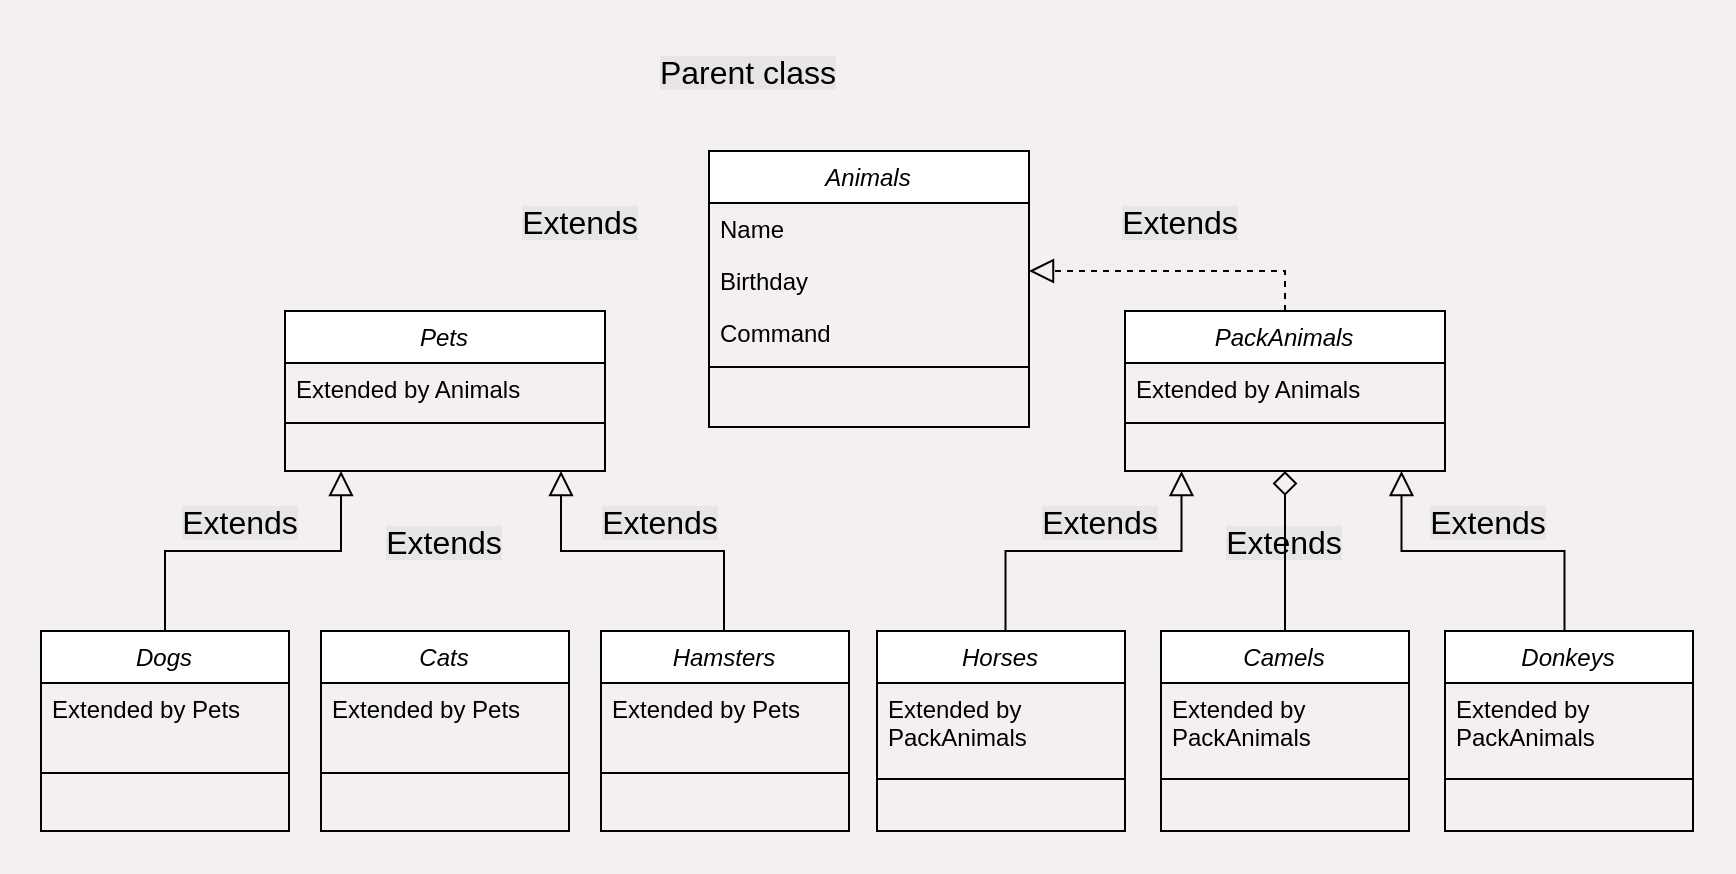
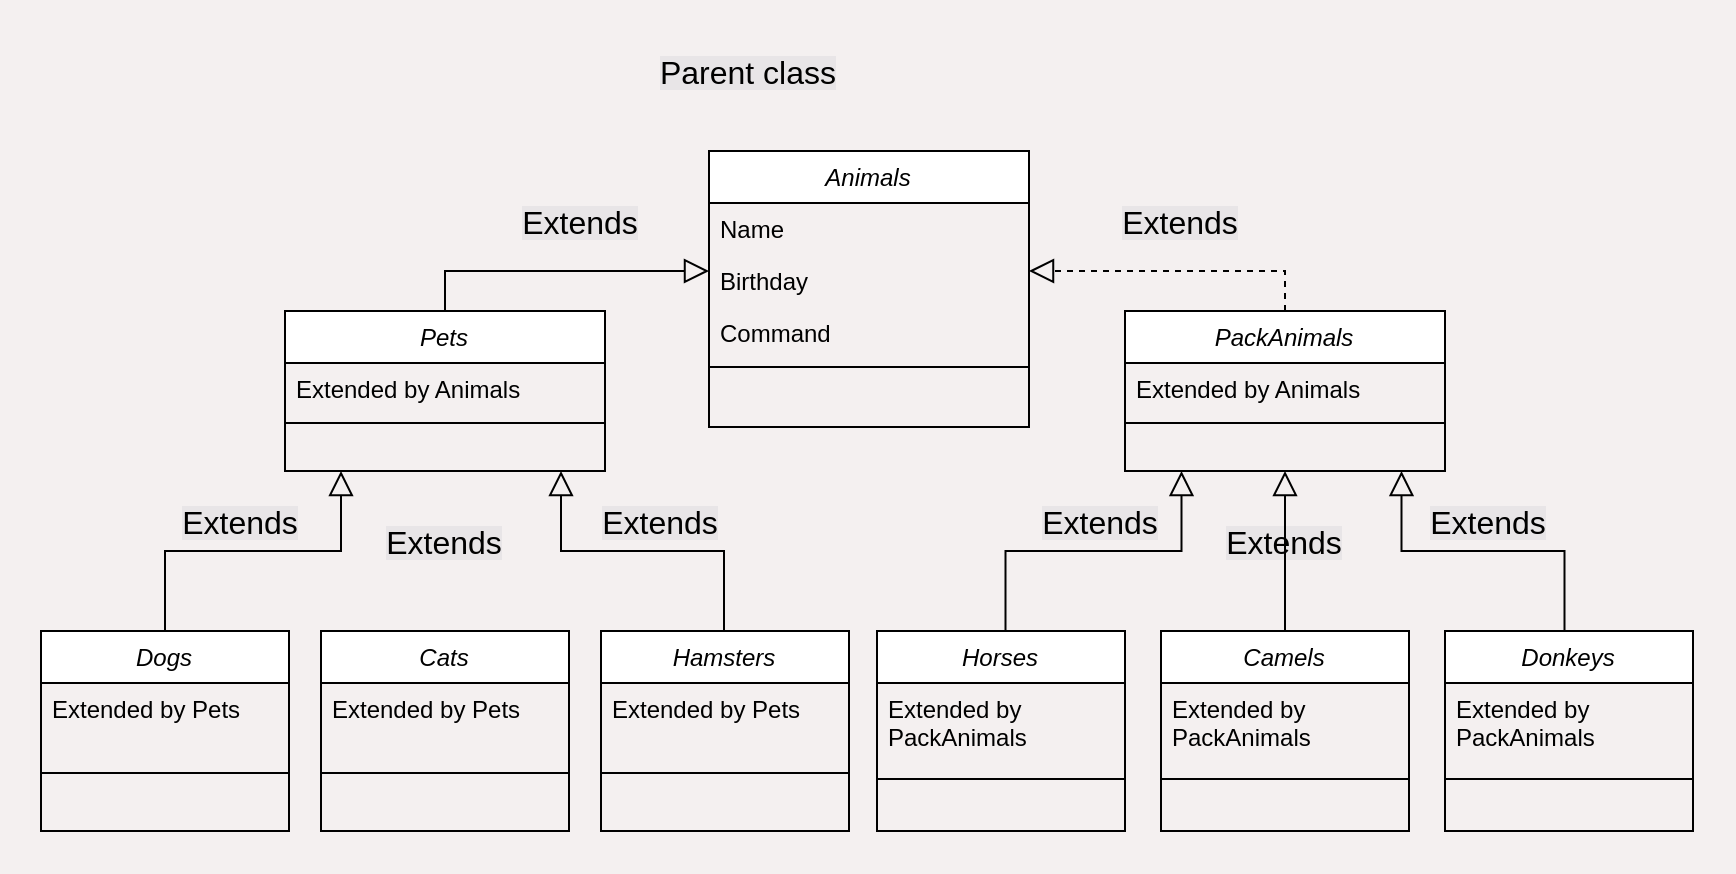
none -> (544, 271)
(1285, 496) -> (1285, 496)
